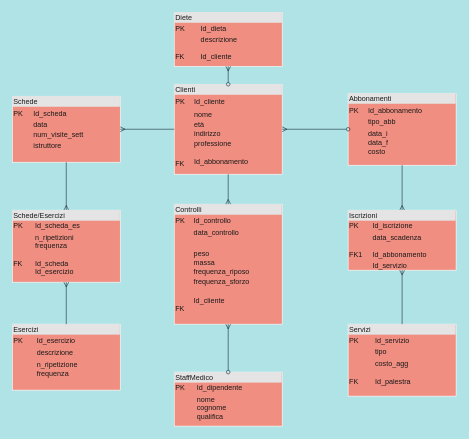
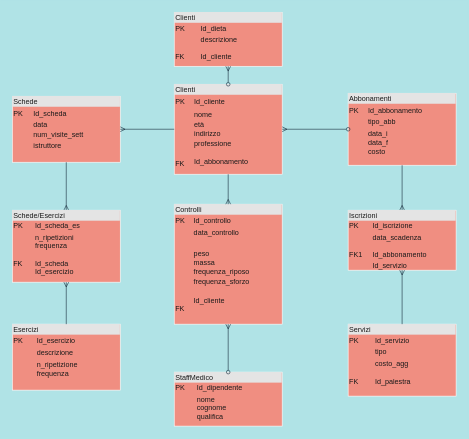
(199, 30) -> (199, 30)
